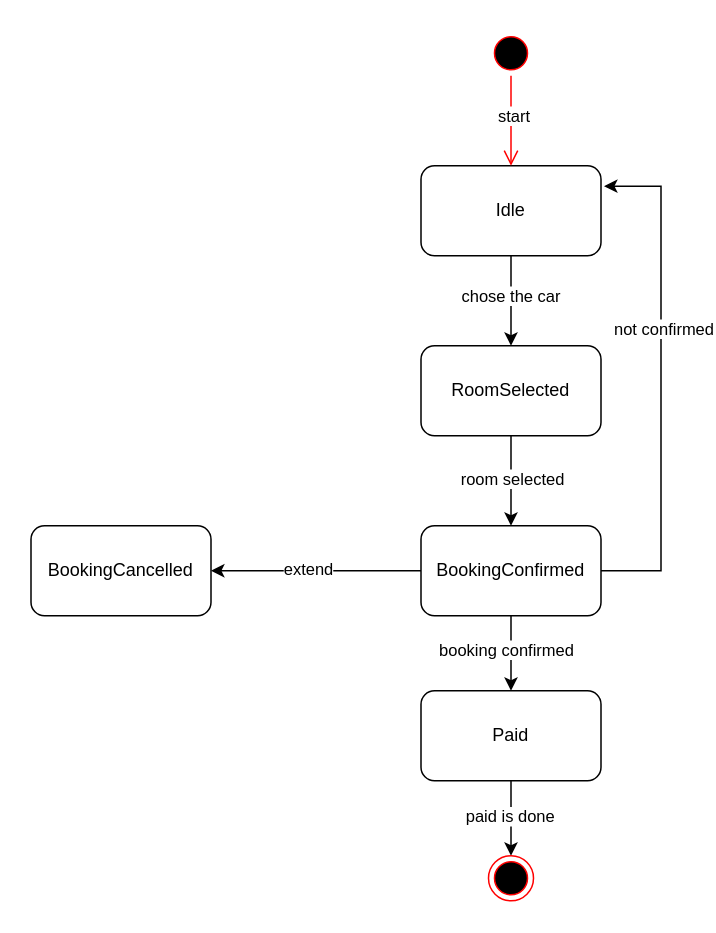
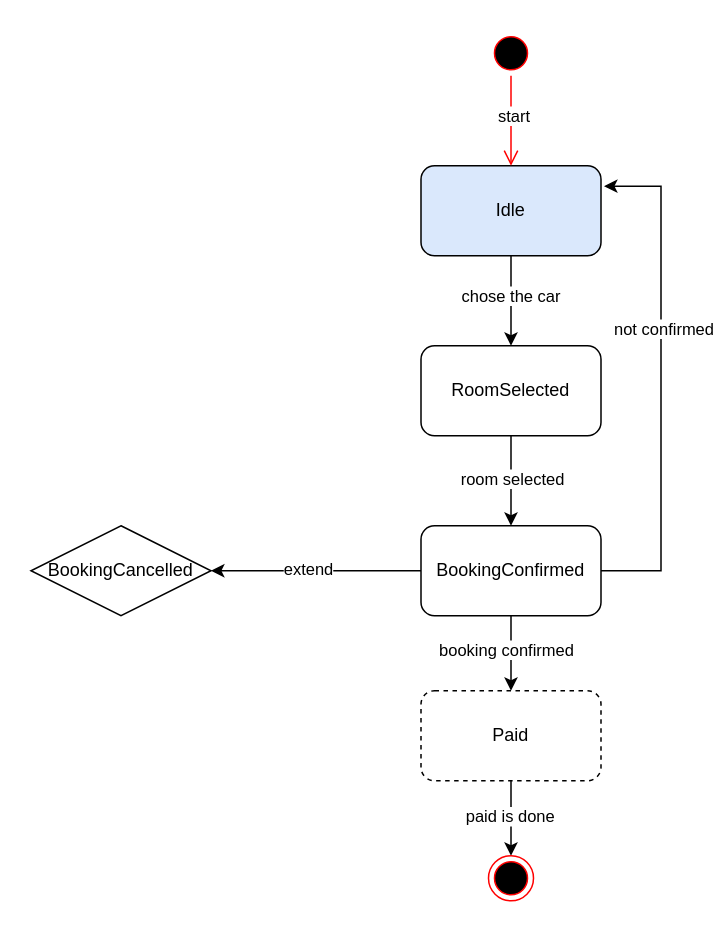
(511, 211) -> (511, 211)
(121, 571) -> (121, 571)
(511, 736) -> (511, 736)
